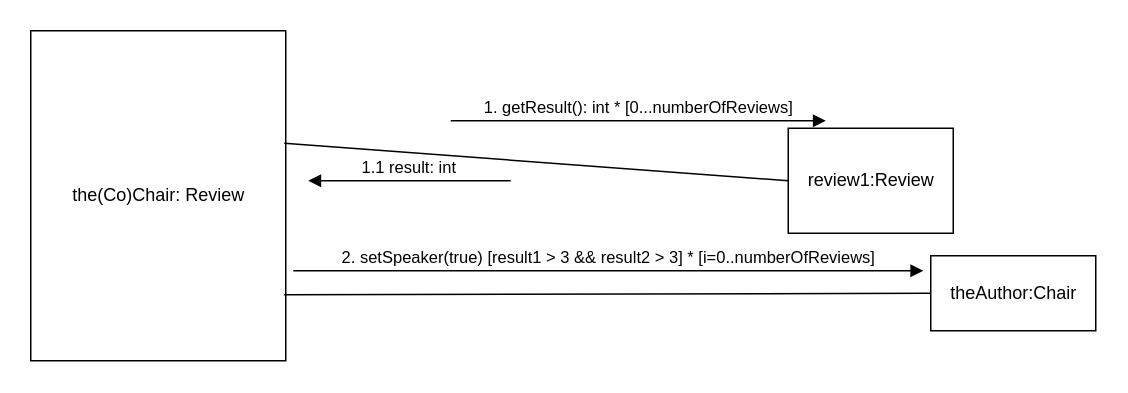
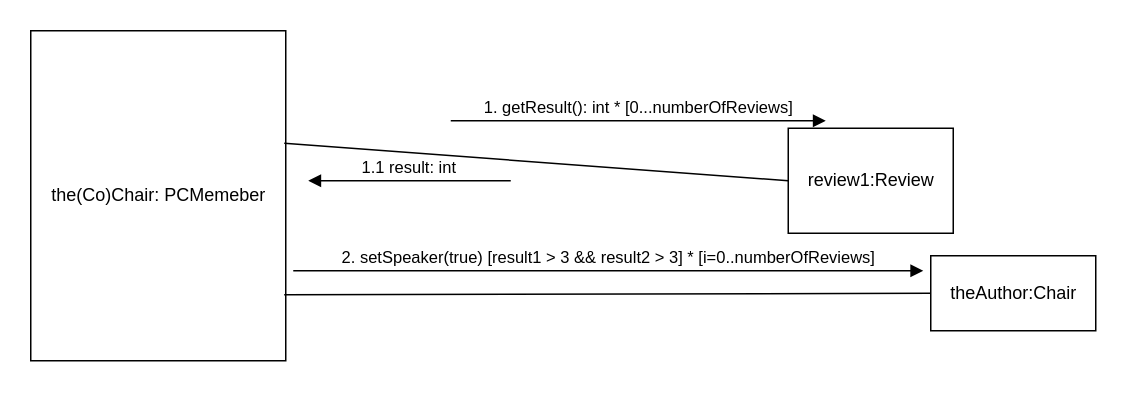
(159, 196) -> (159, 196)
